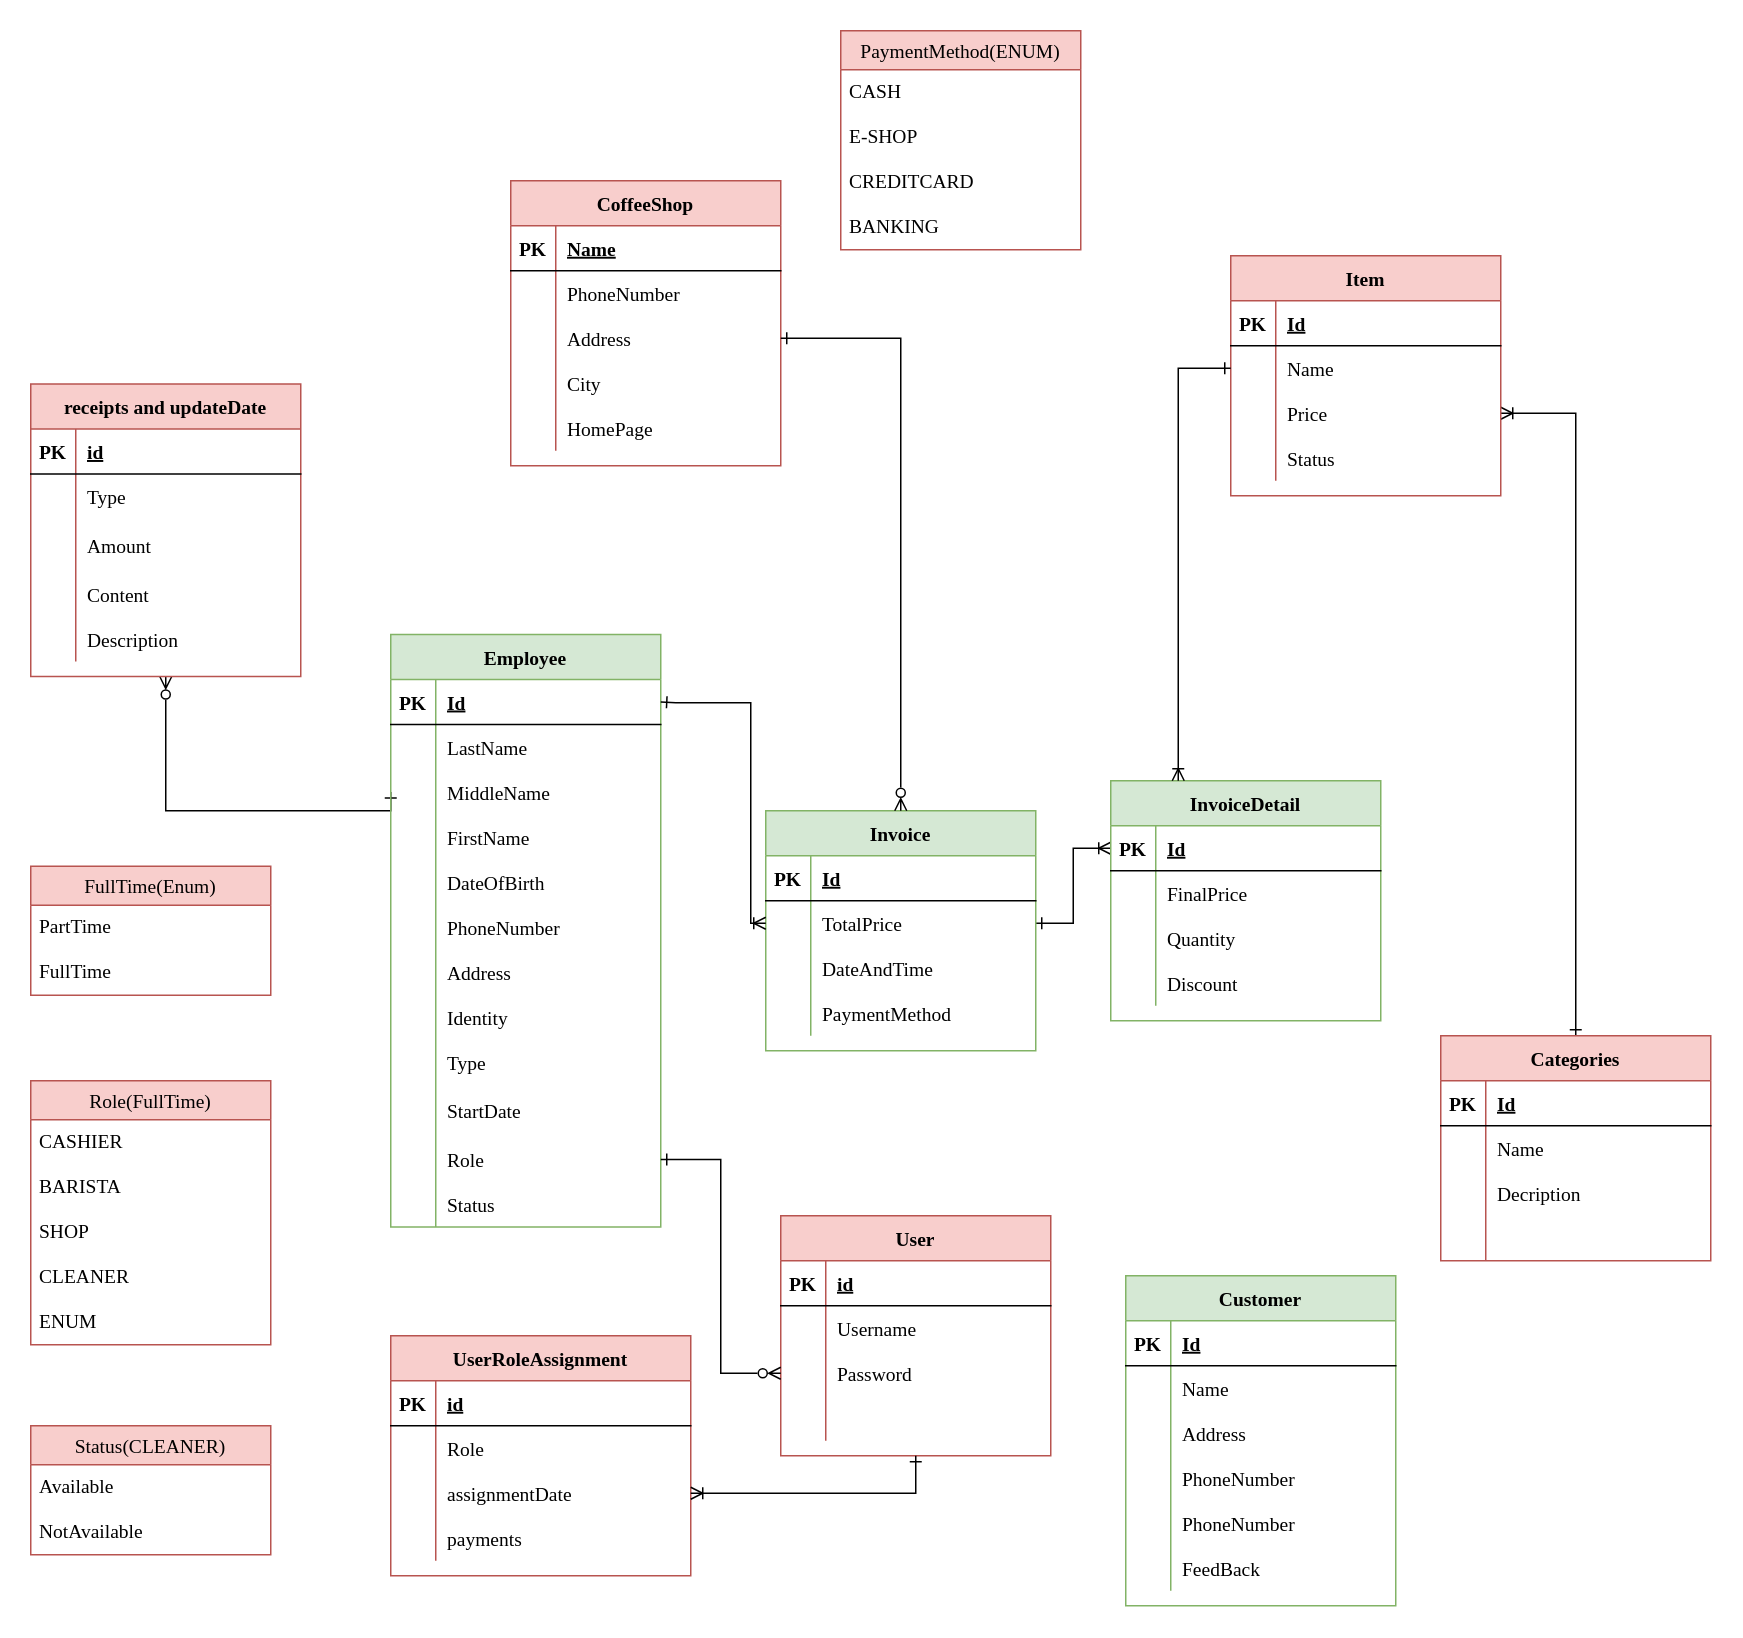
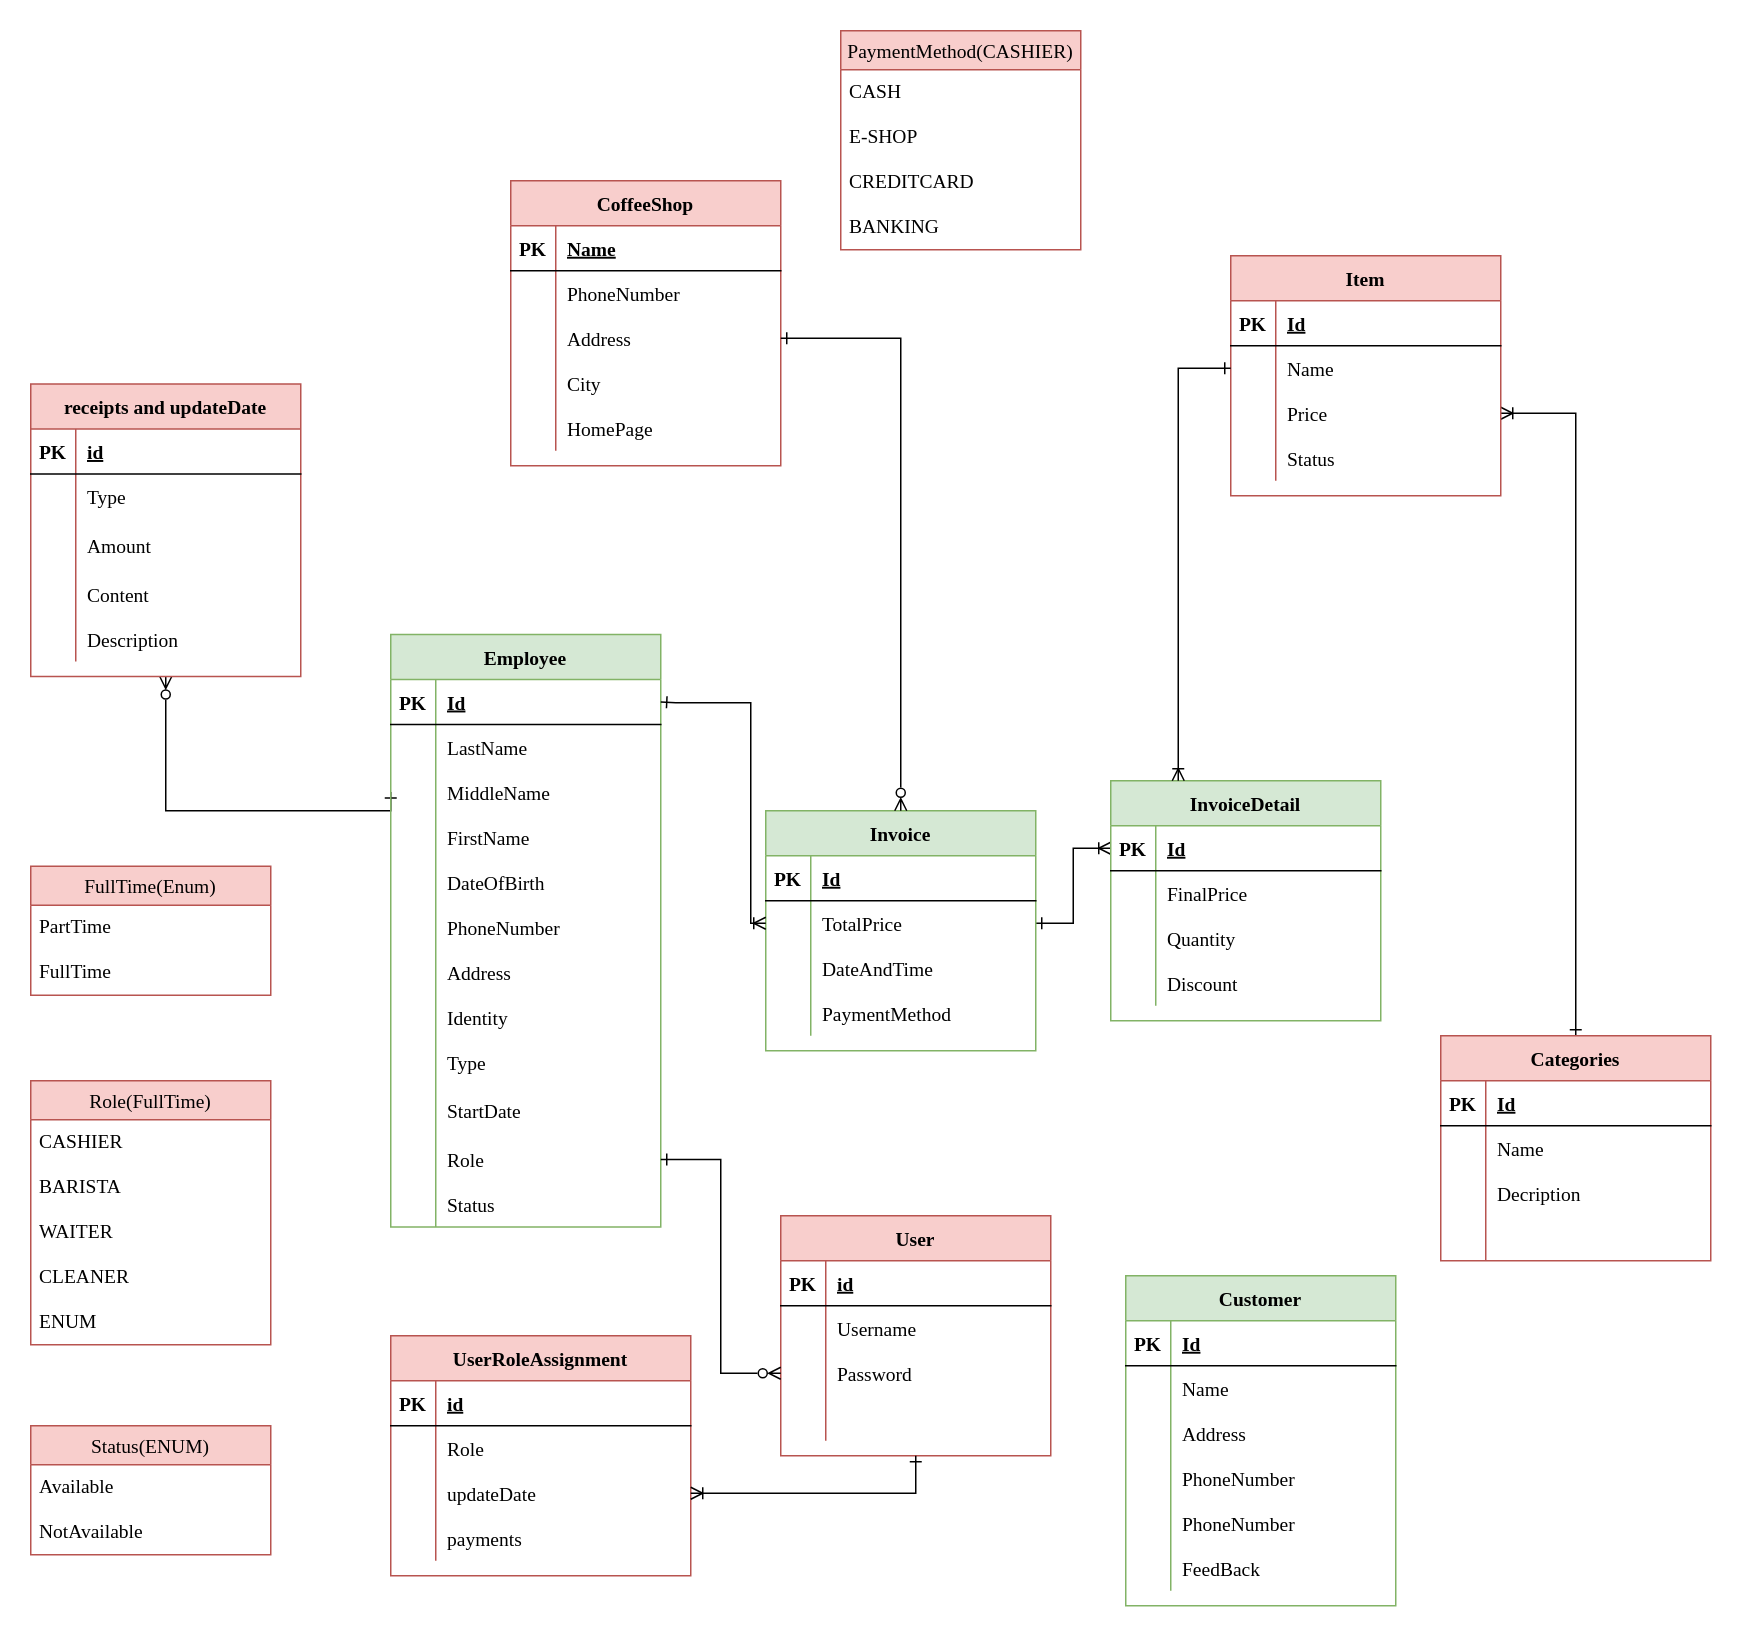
(960, 51) -> (960, 51)
(61, 1231) -> (72, 1231)
(150, 1446) -> (150, 1446)
(521, 1494) -> (502, 1494)
